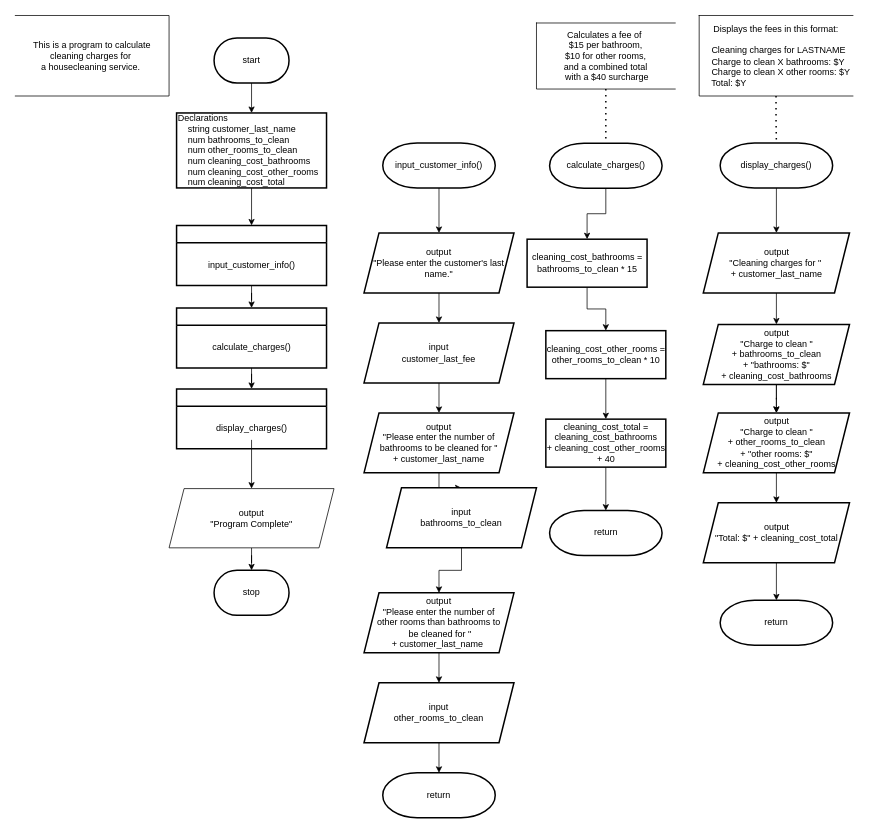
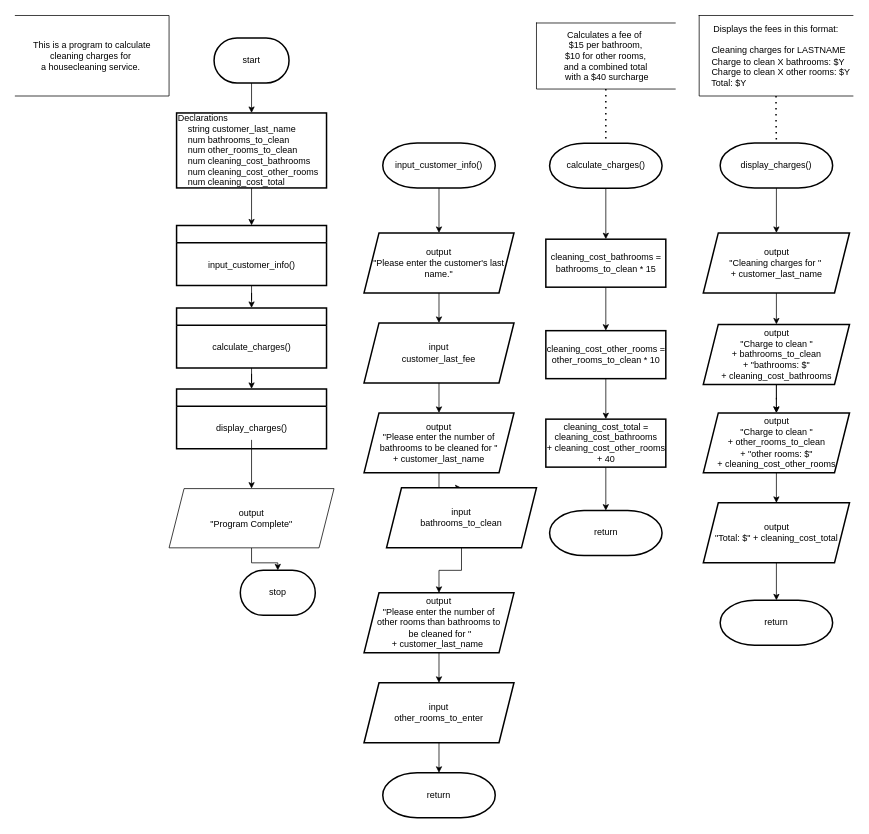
(587, 263) -> (606, 263)
(252, 593) -> (278, 593)
(439, 713) -> (439, 713)
